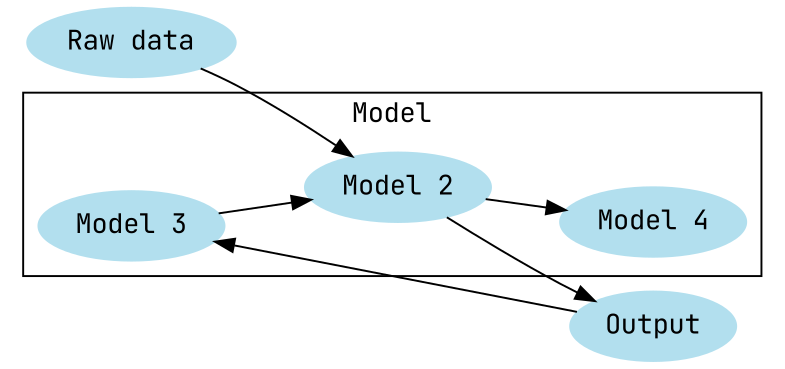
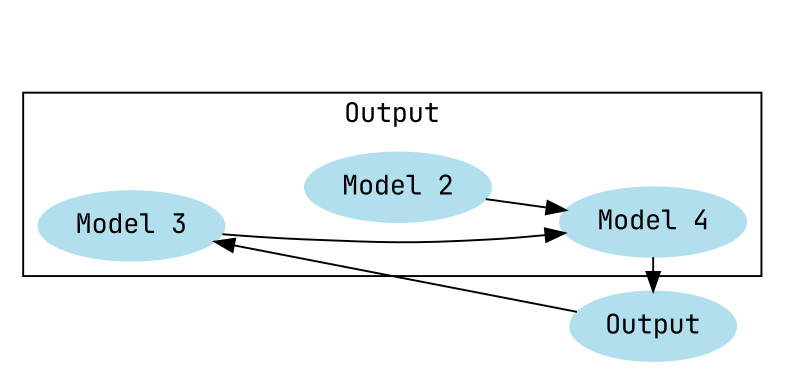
(131, 42) -> none
(392, 115) -> (392, 115)
(255, 208) -> (384, 242)
(511, 256) -> (653, 264)
